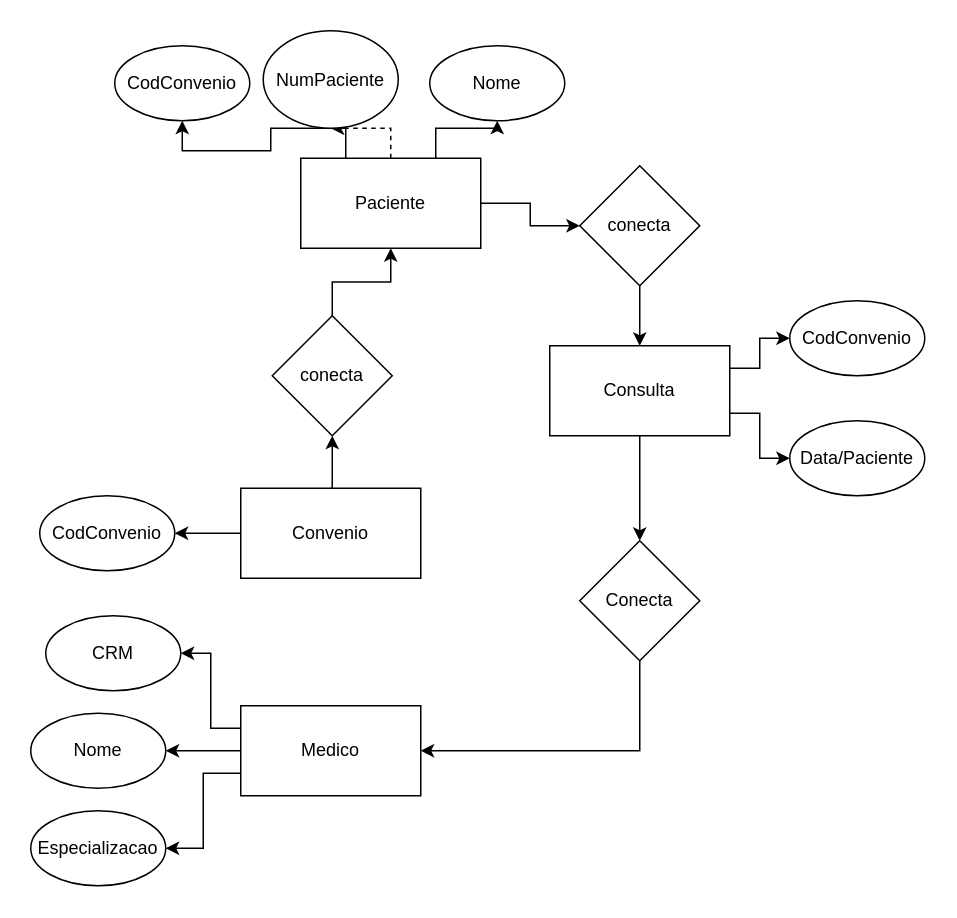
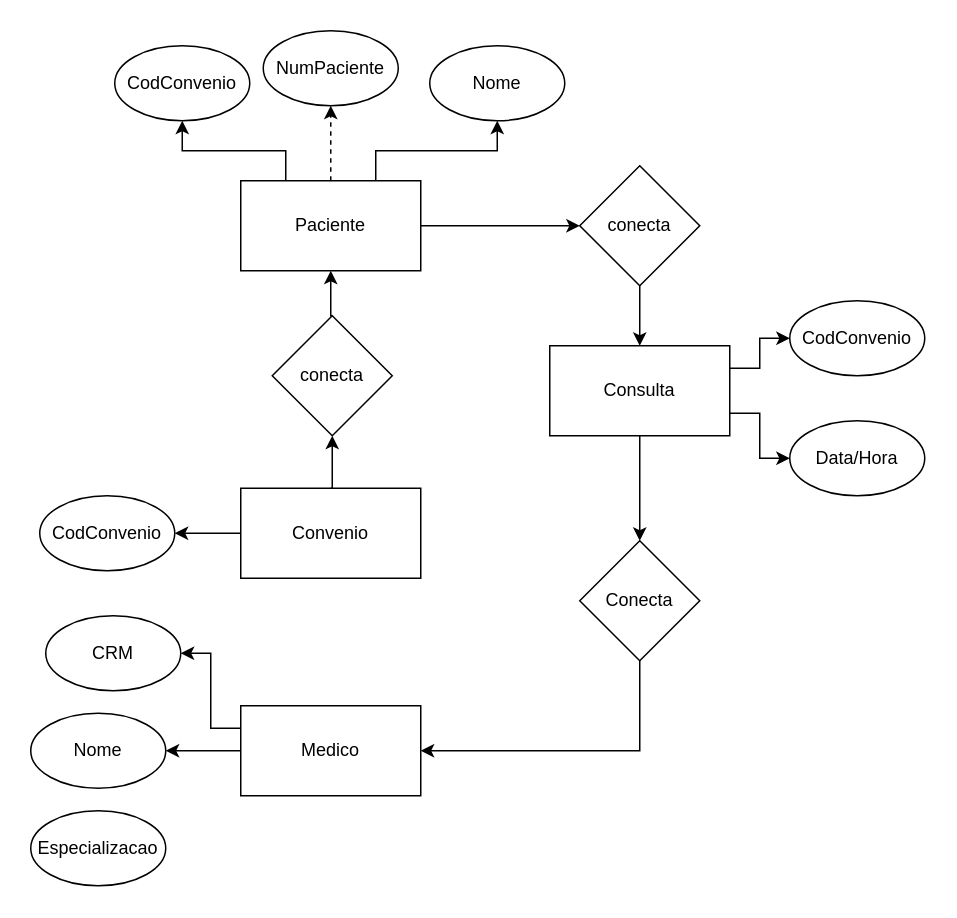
(331, 80) -> (331, 68)
(391, 203) -> (331, 226)
(857, 458) -> (857, 458)
(203, 805) -> none
